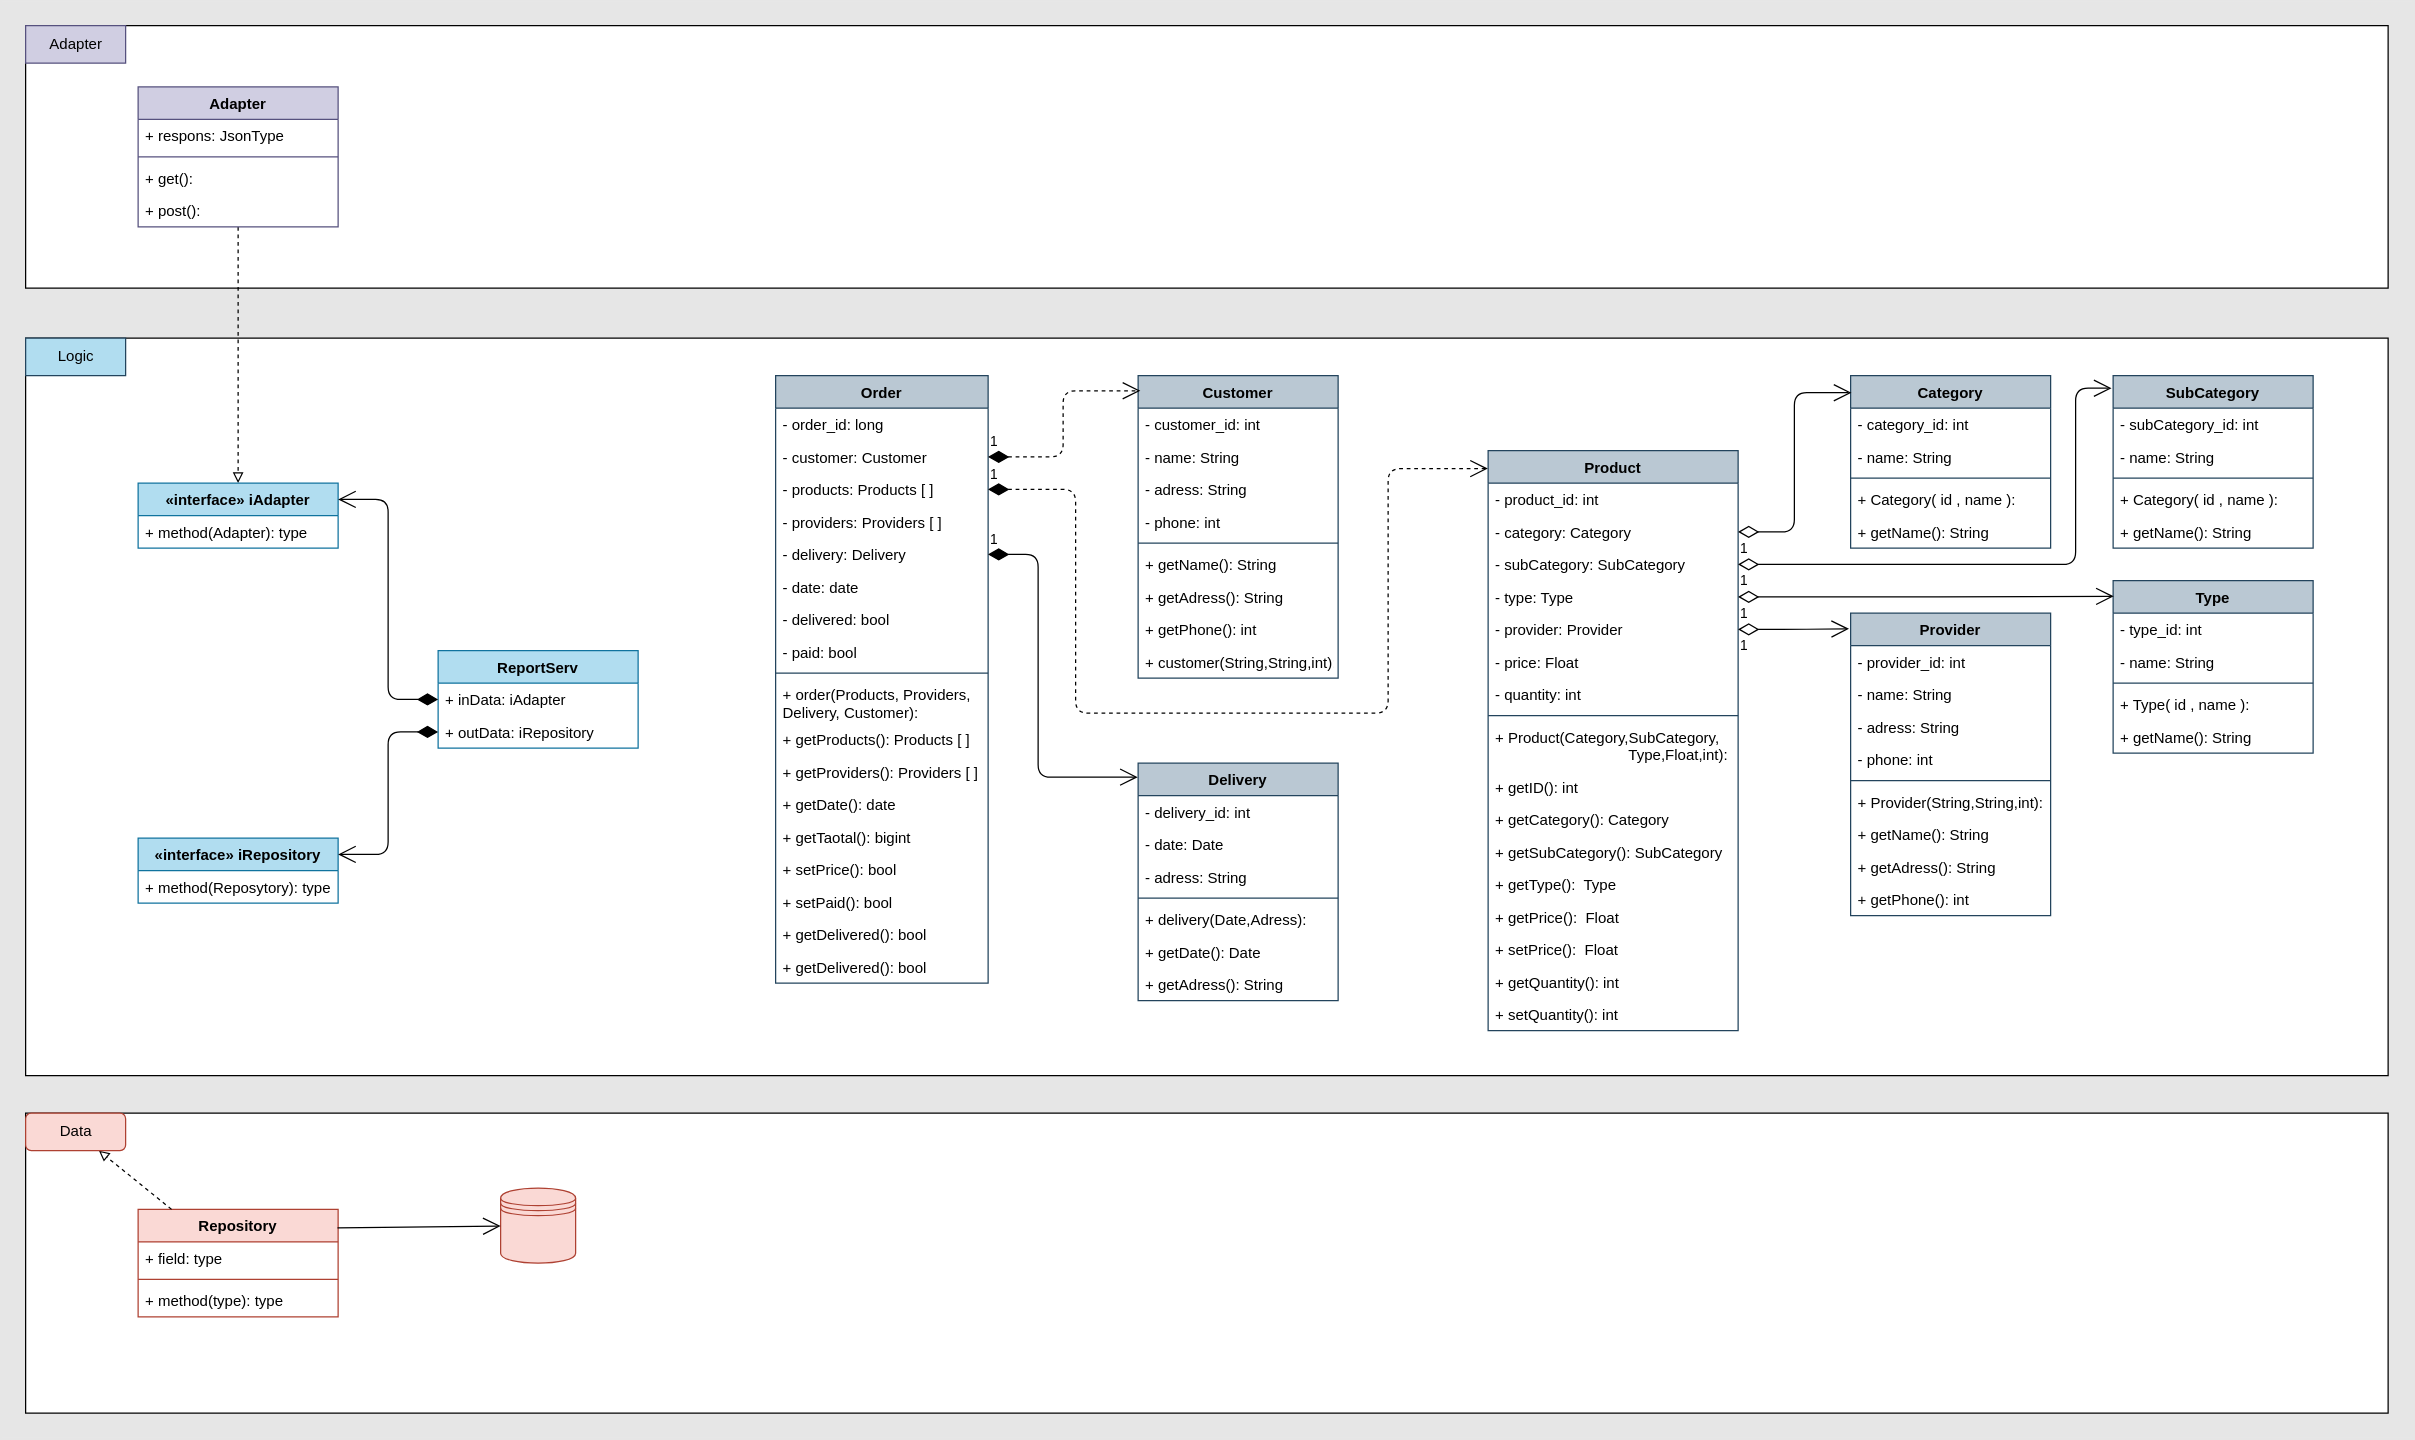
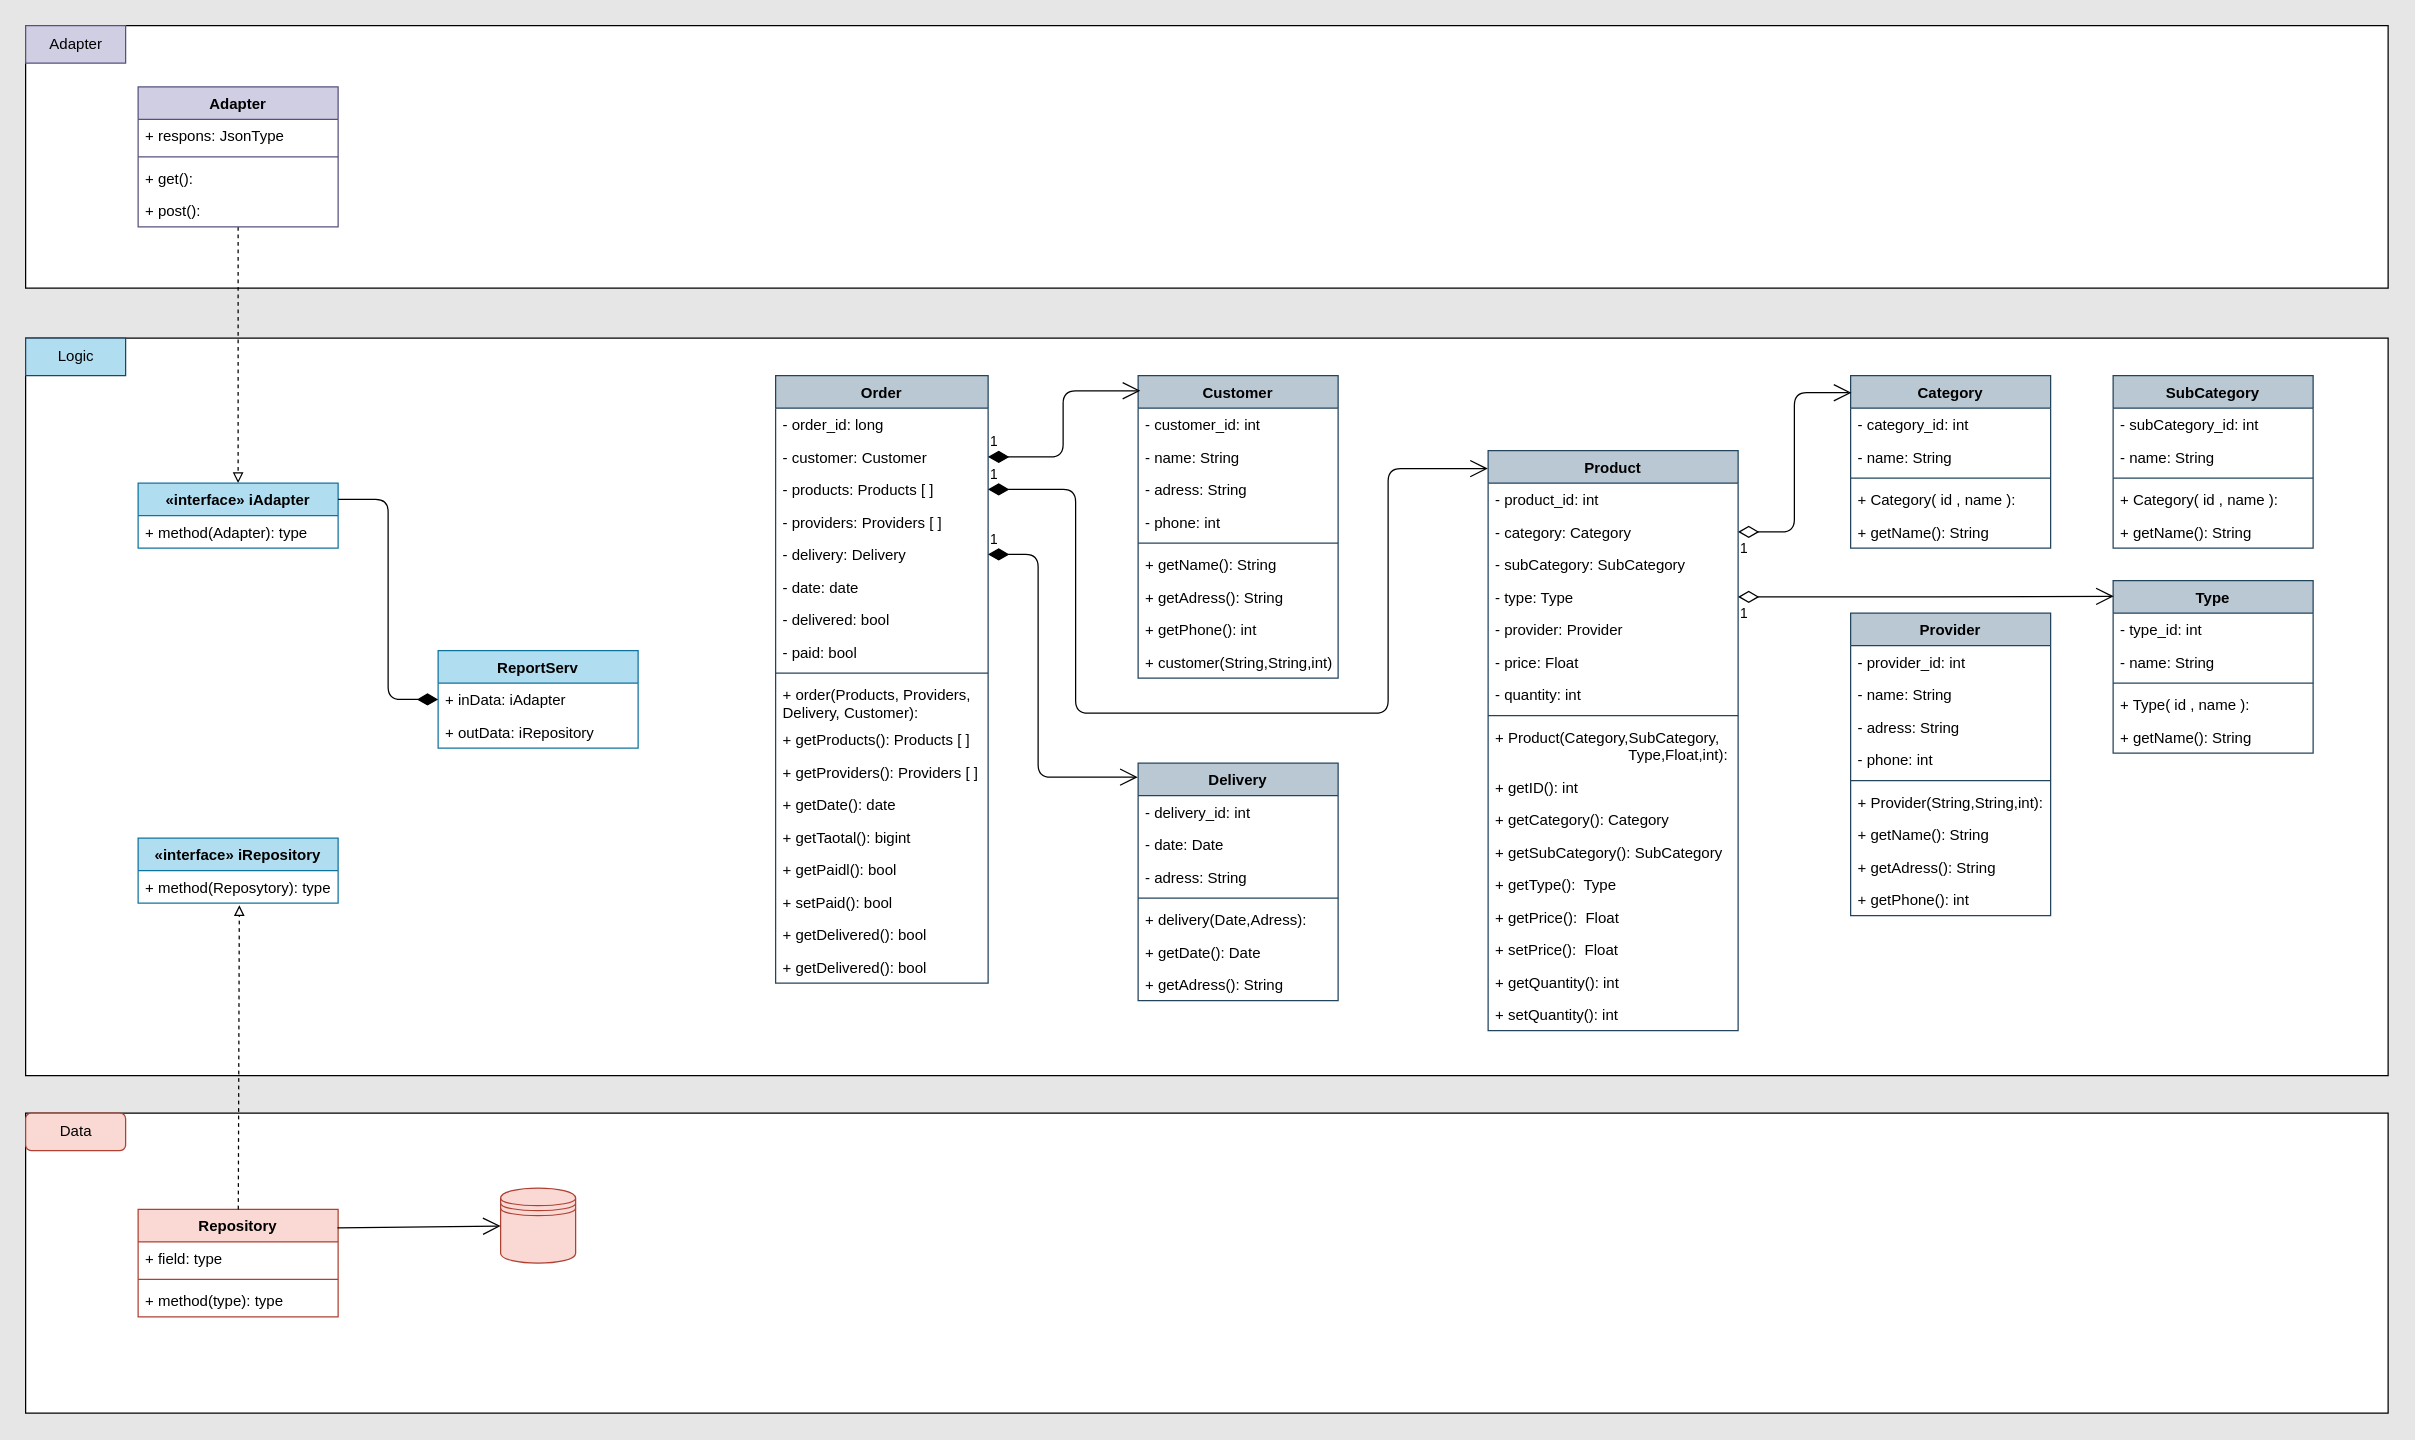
(1063, 413) -> (1063, 413)
(344, 499) -> (342, 499)
(2010, 564) -> none
(1804, 629) -> none
(1256, 713) -> (1256, 713)
(388, 802) -> none
(848, 870) -> (846, 870)
(140, 1184) -> (239, 1063)
